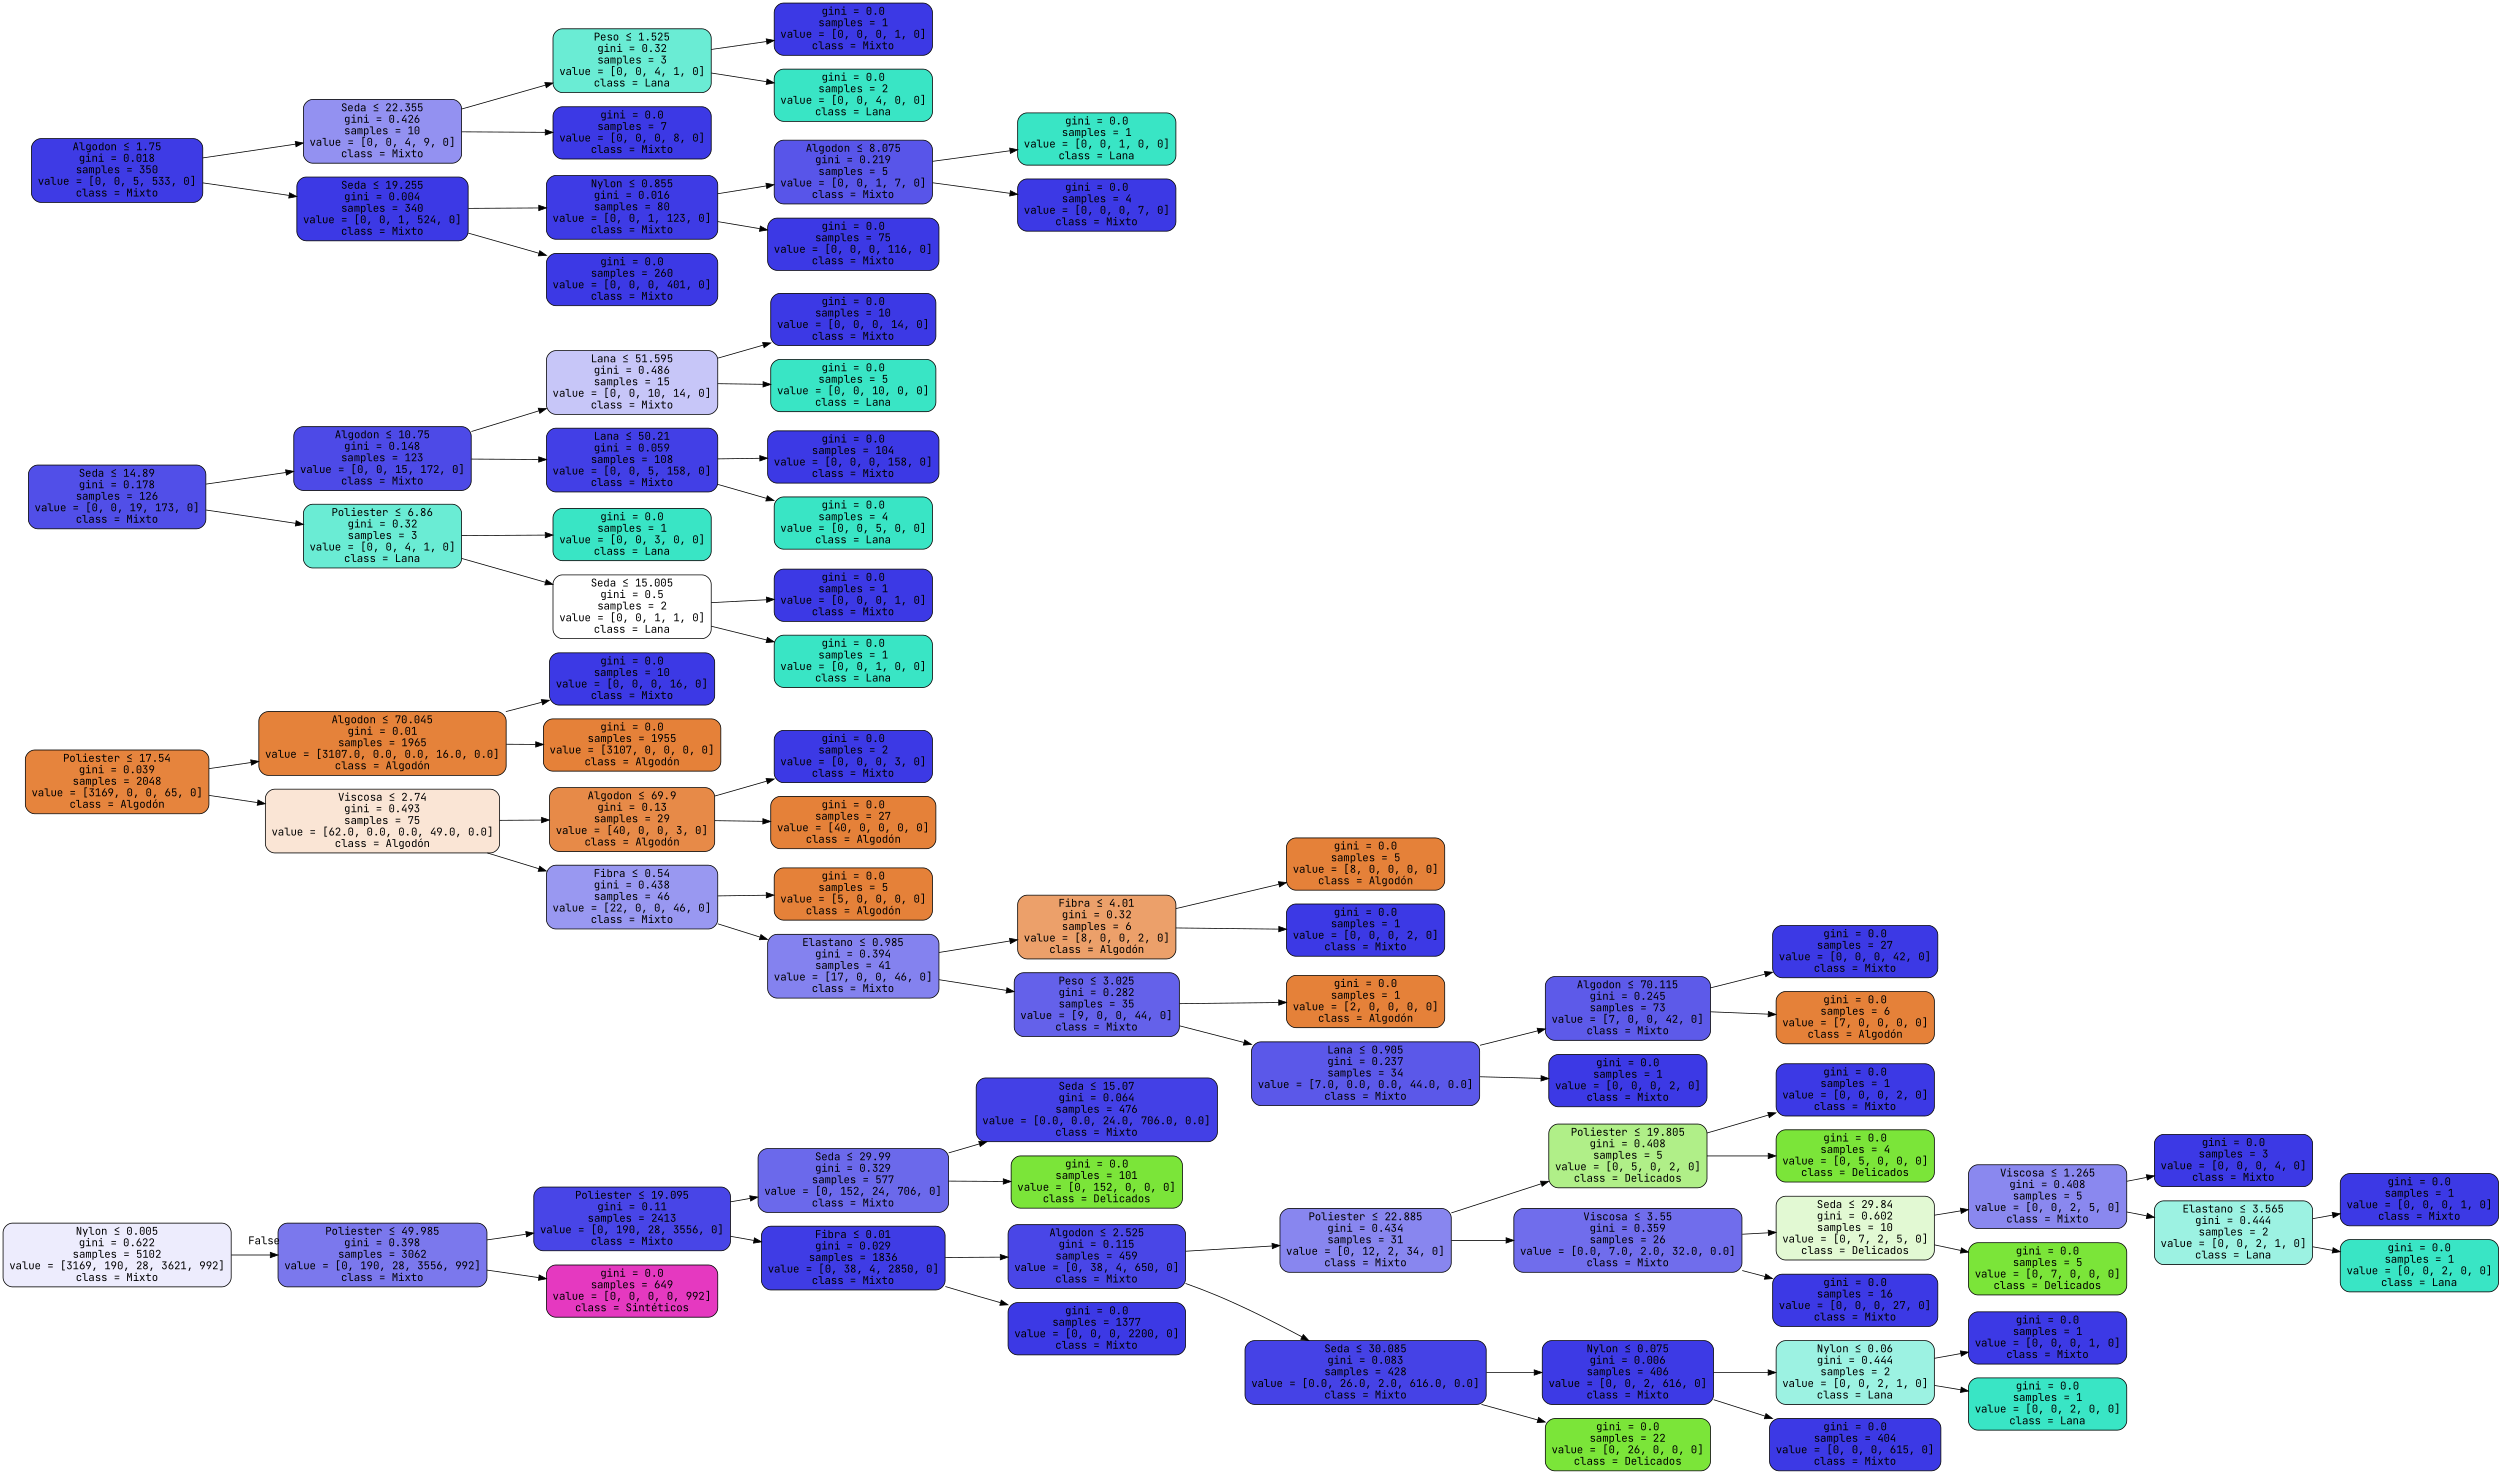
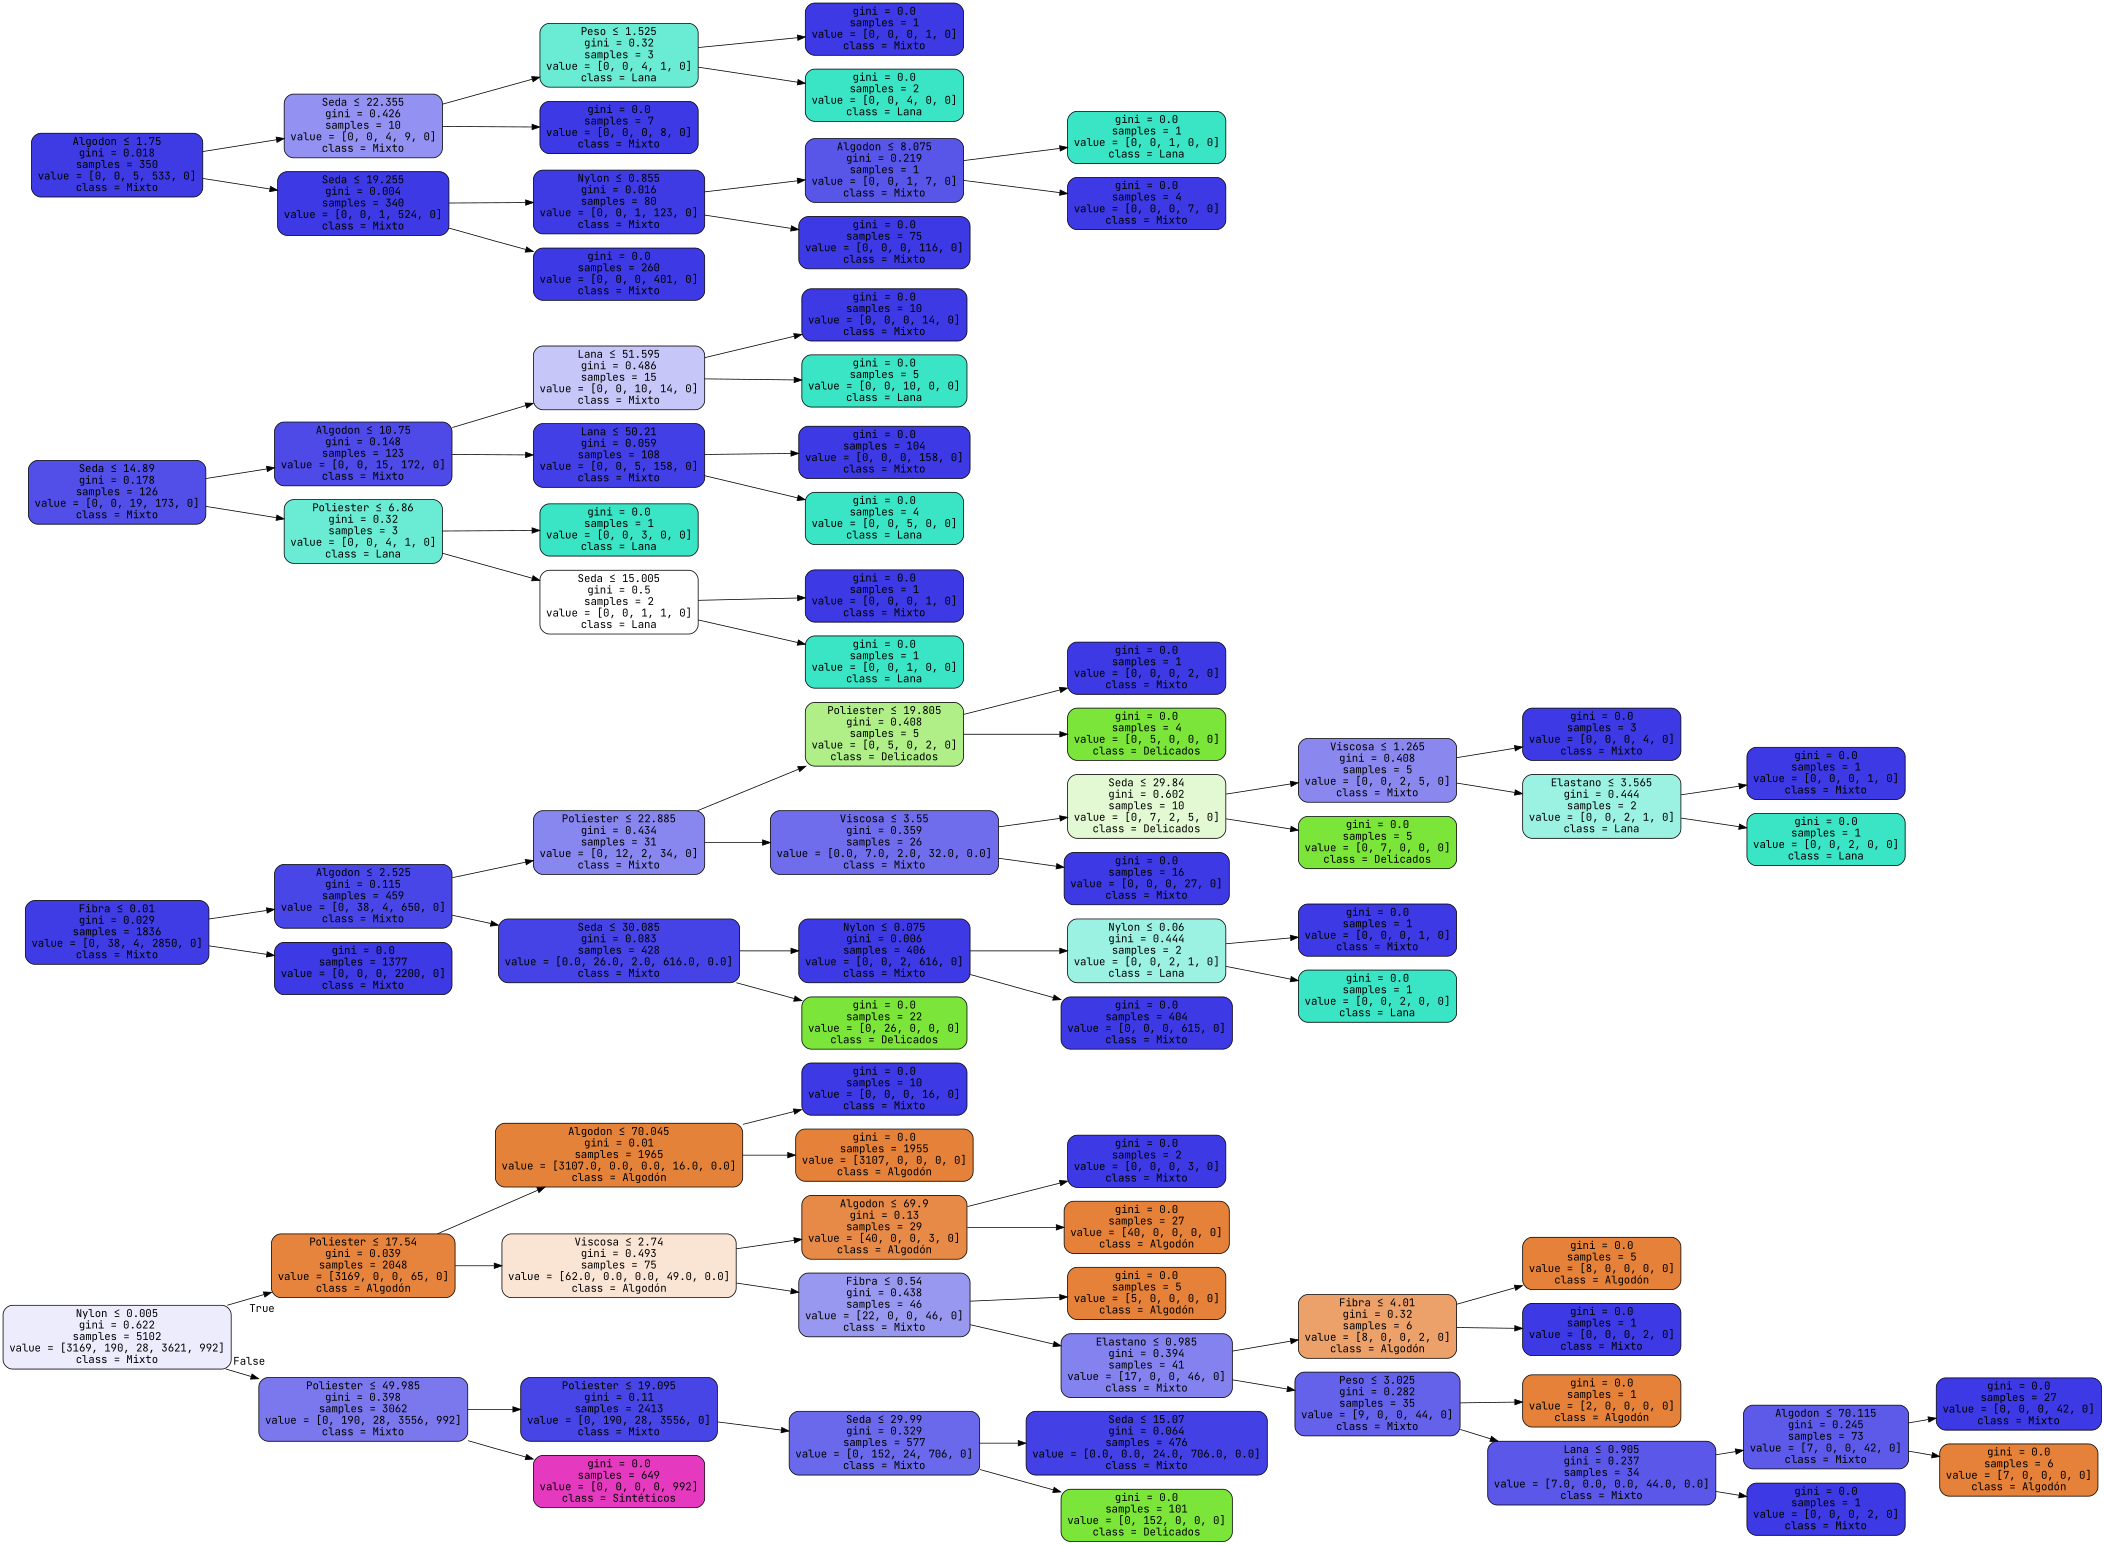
(853, 172) -> (884, 170)
(742, 1238) -> none
none -> (246, 1300)
